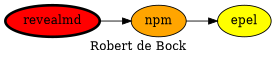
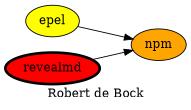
(197, 21) -> (101, 32)
